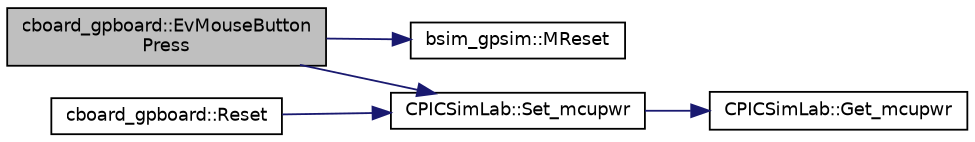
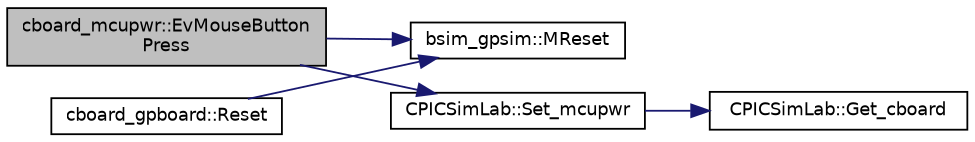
(167, 37) -> (167, 37)
(839, 111) -> (839, 111)
(327, 114) -> (325, 82)
